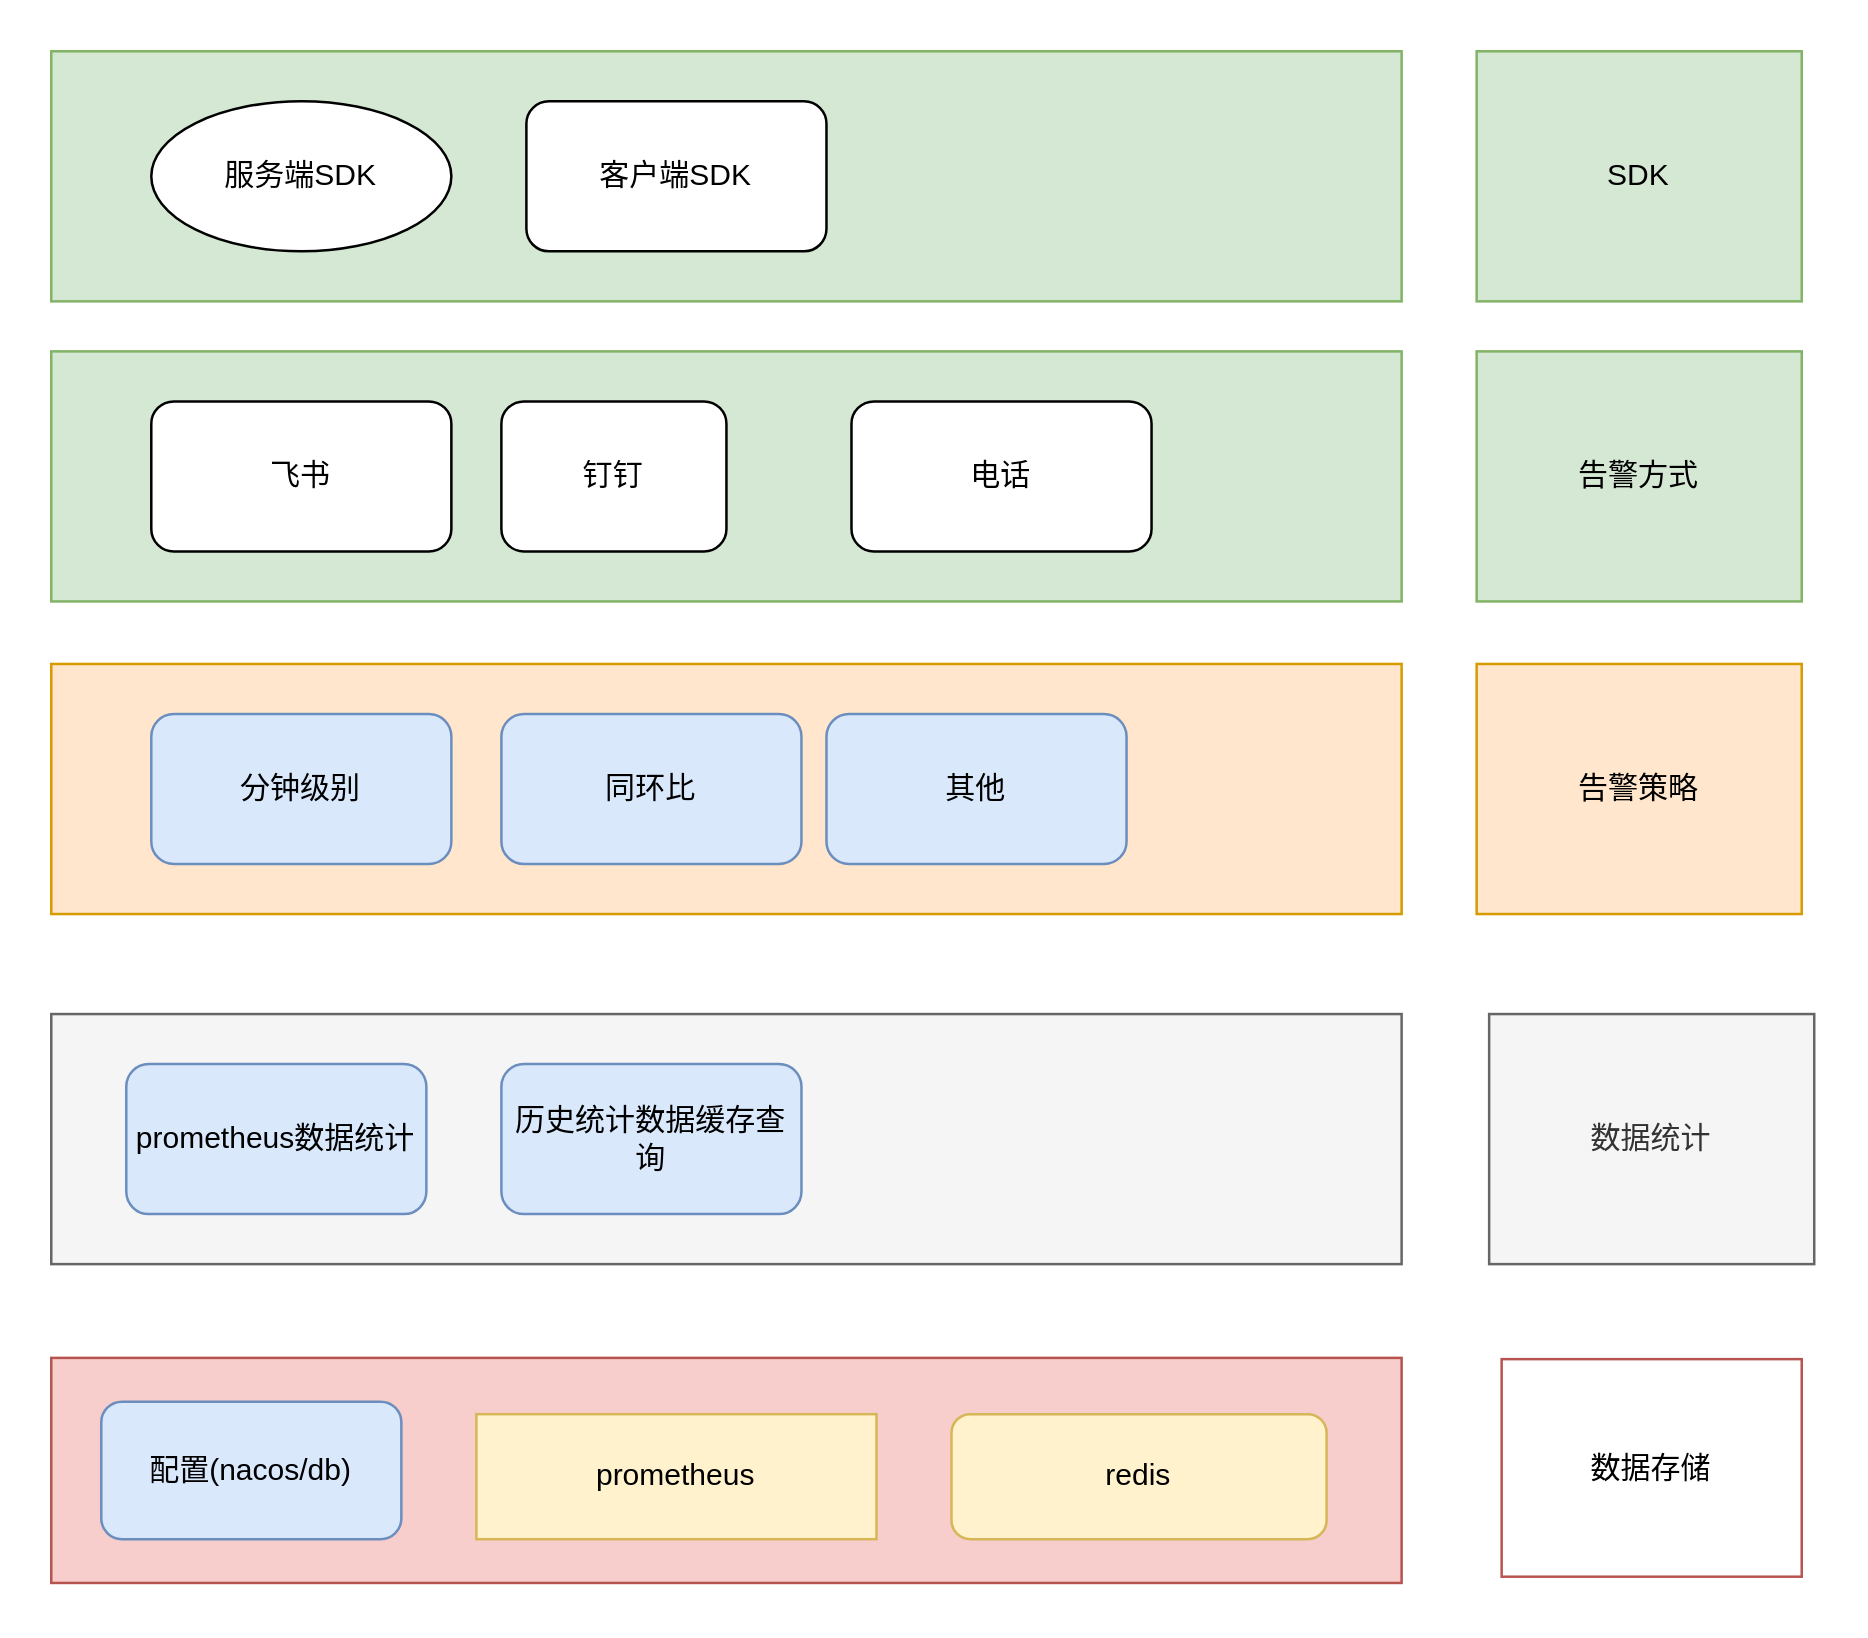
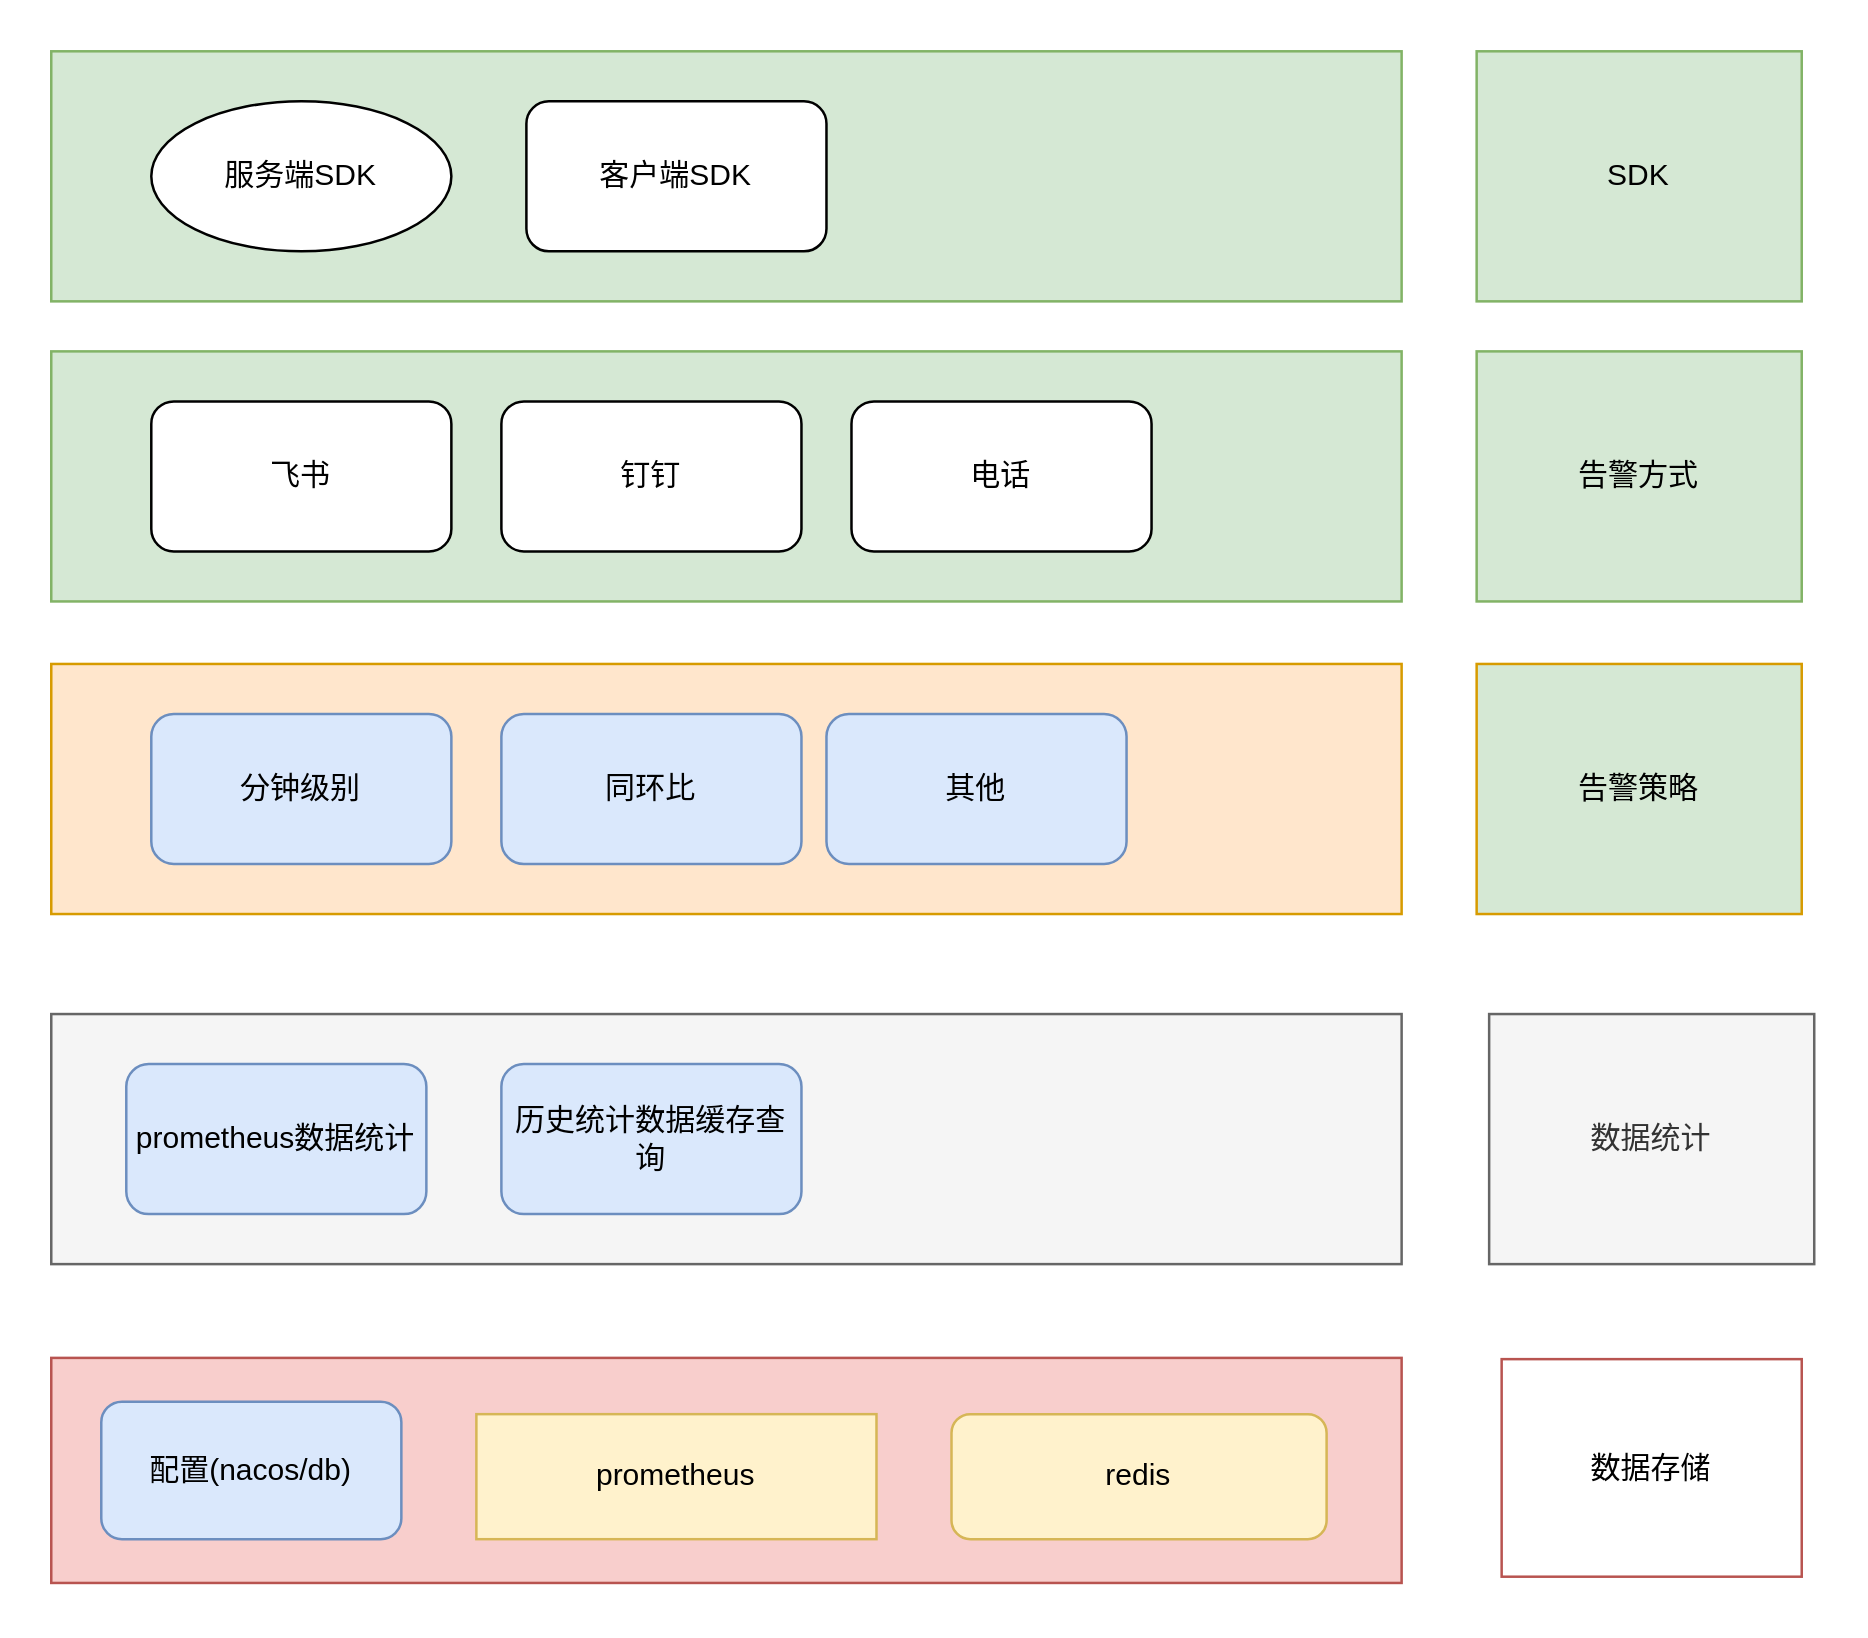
(614, 476) -> (651, 476)
(1639, 789) -> (1639, 789)
